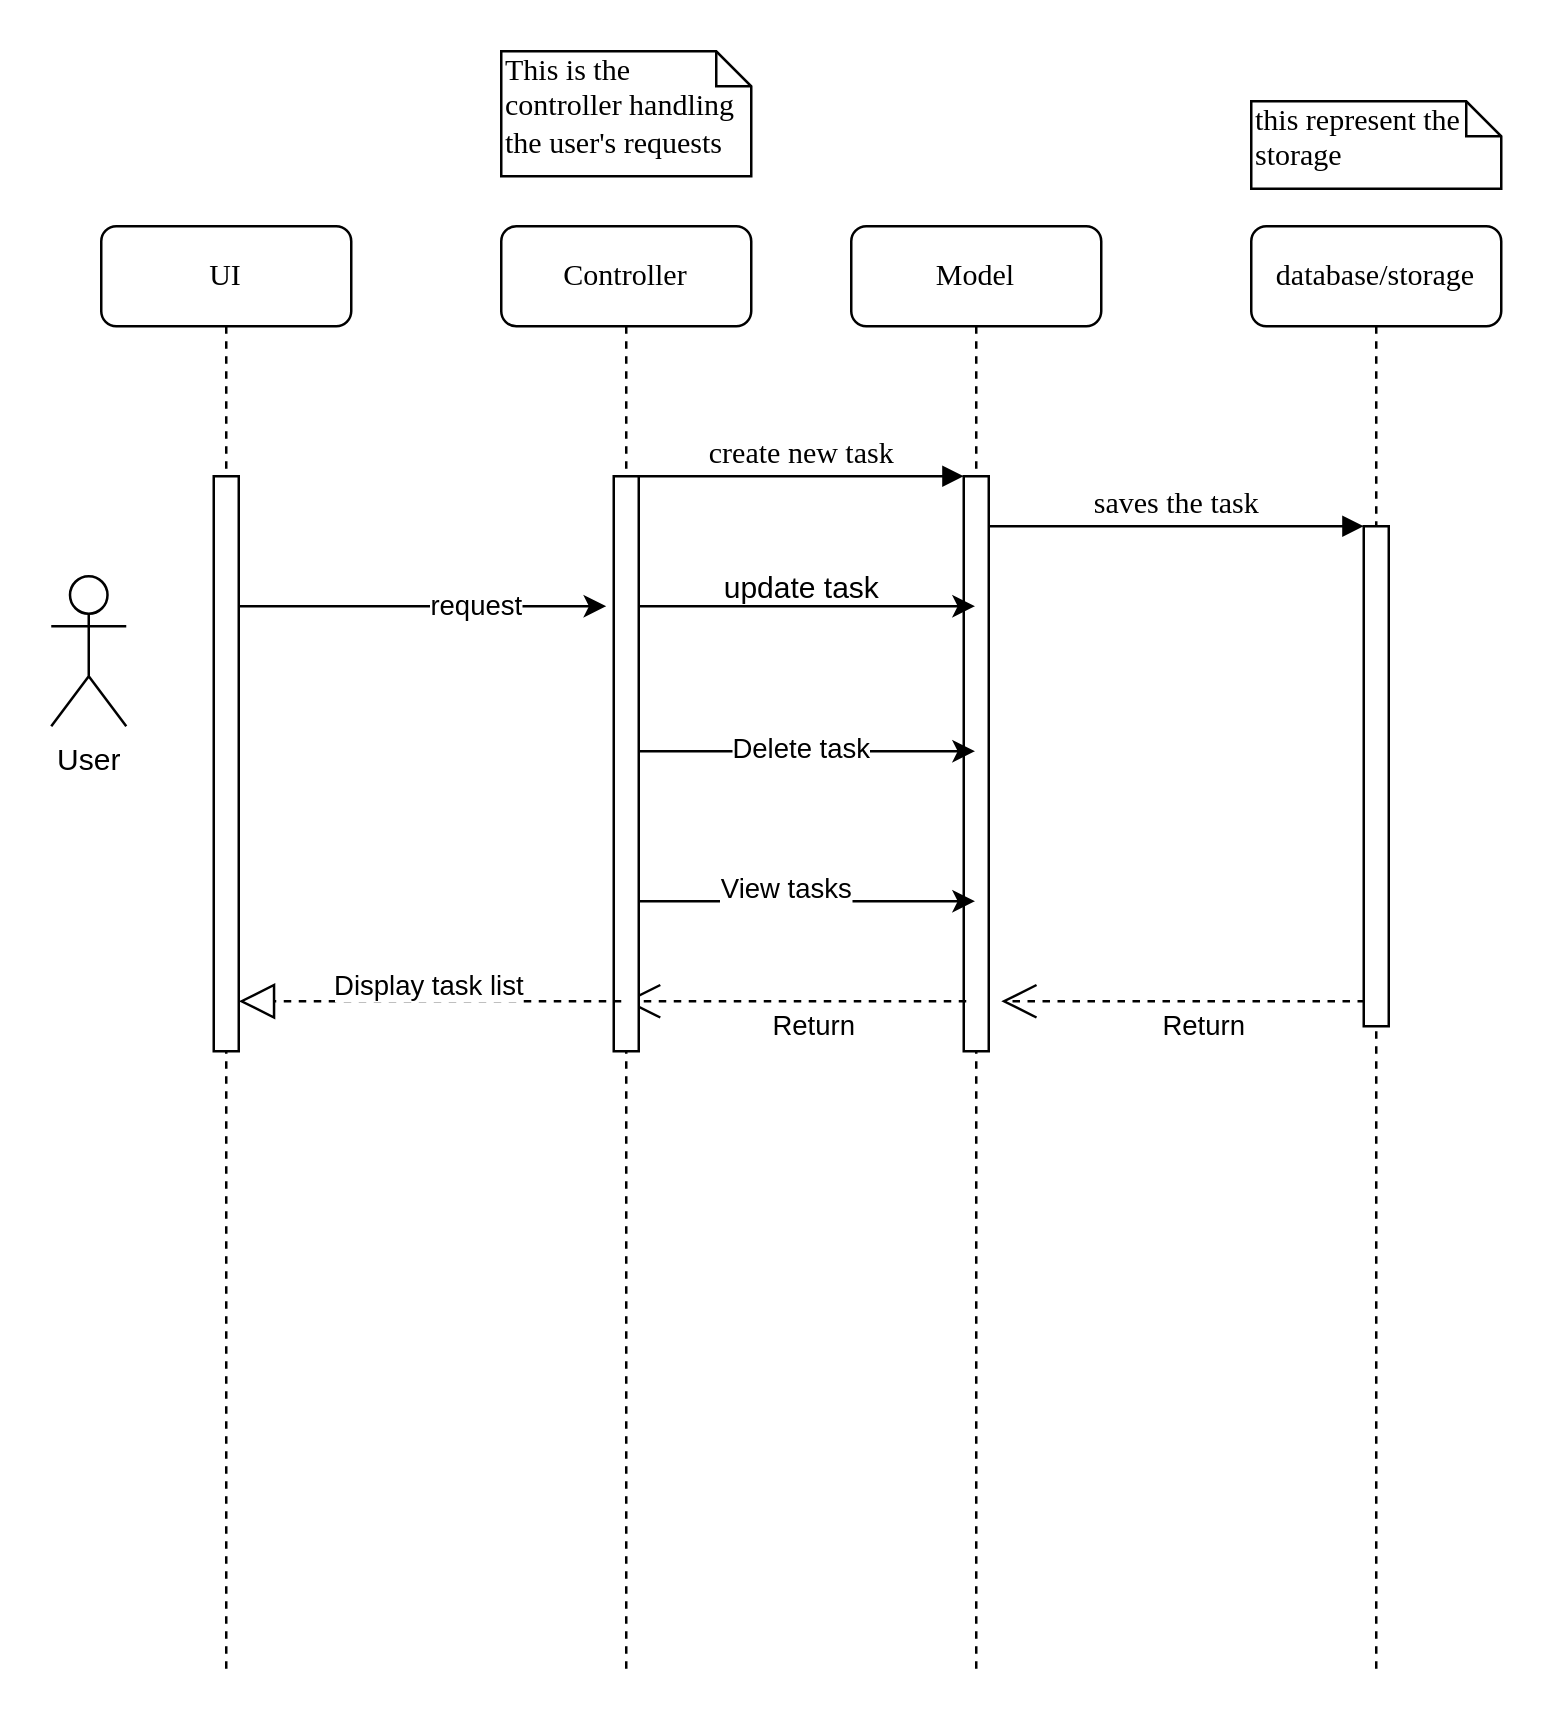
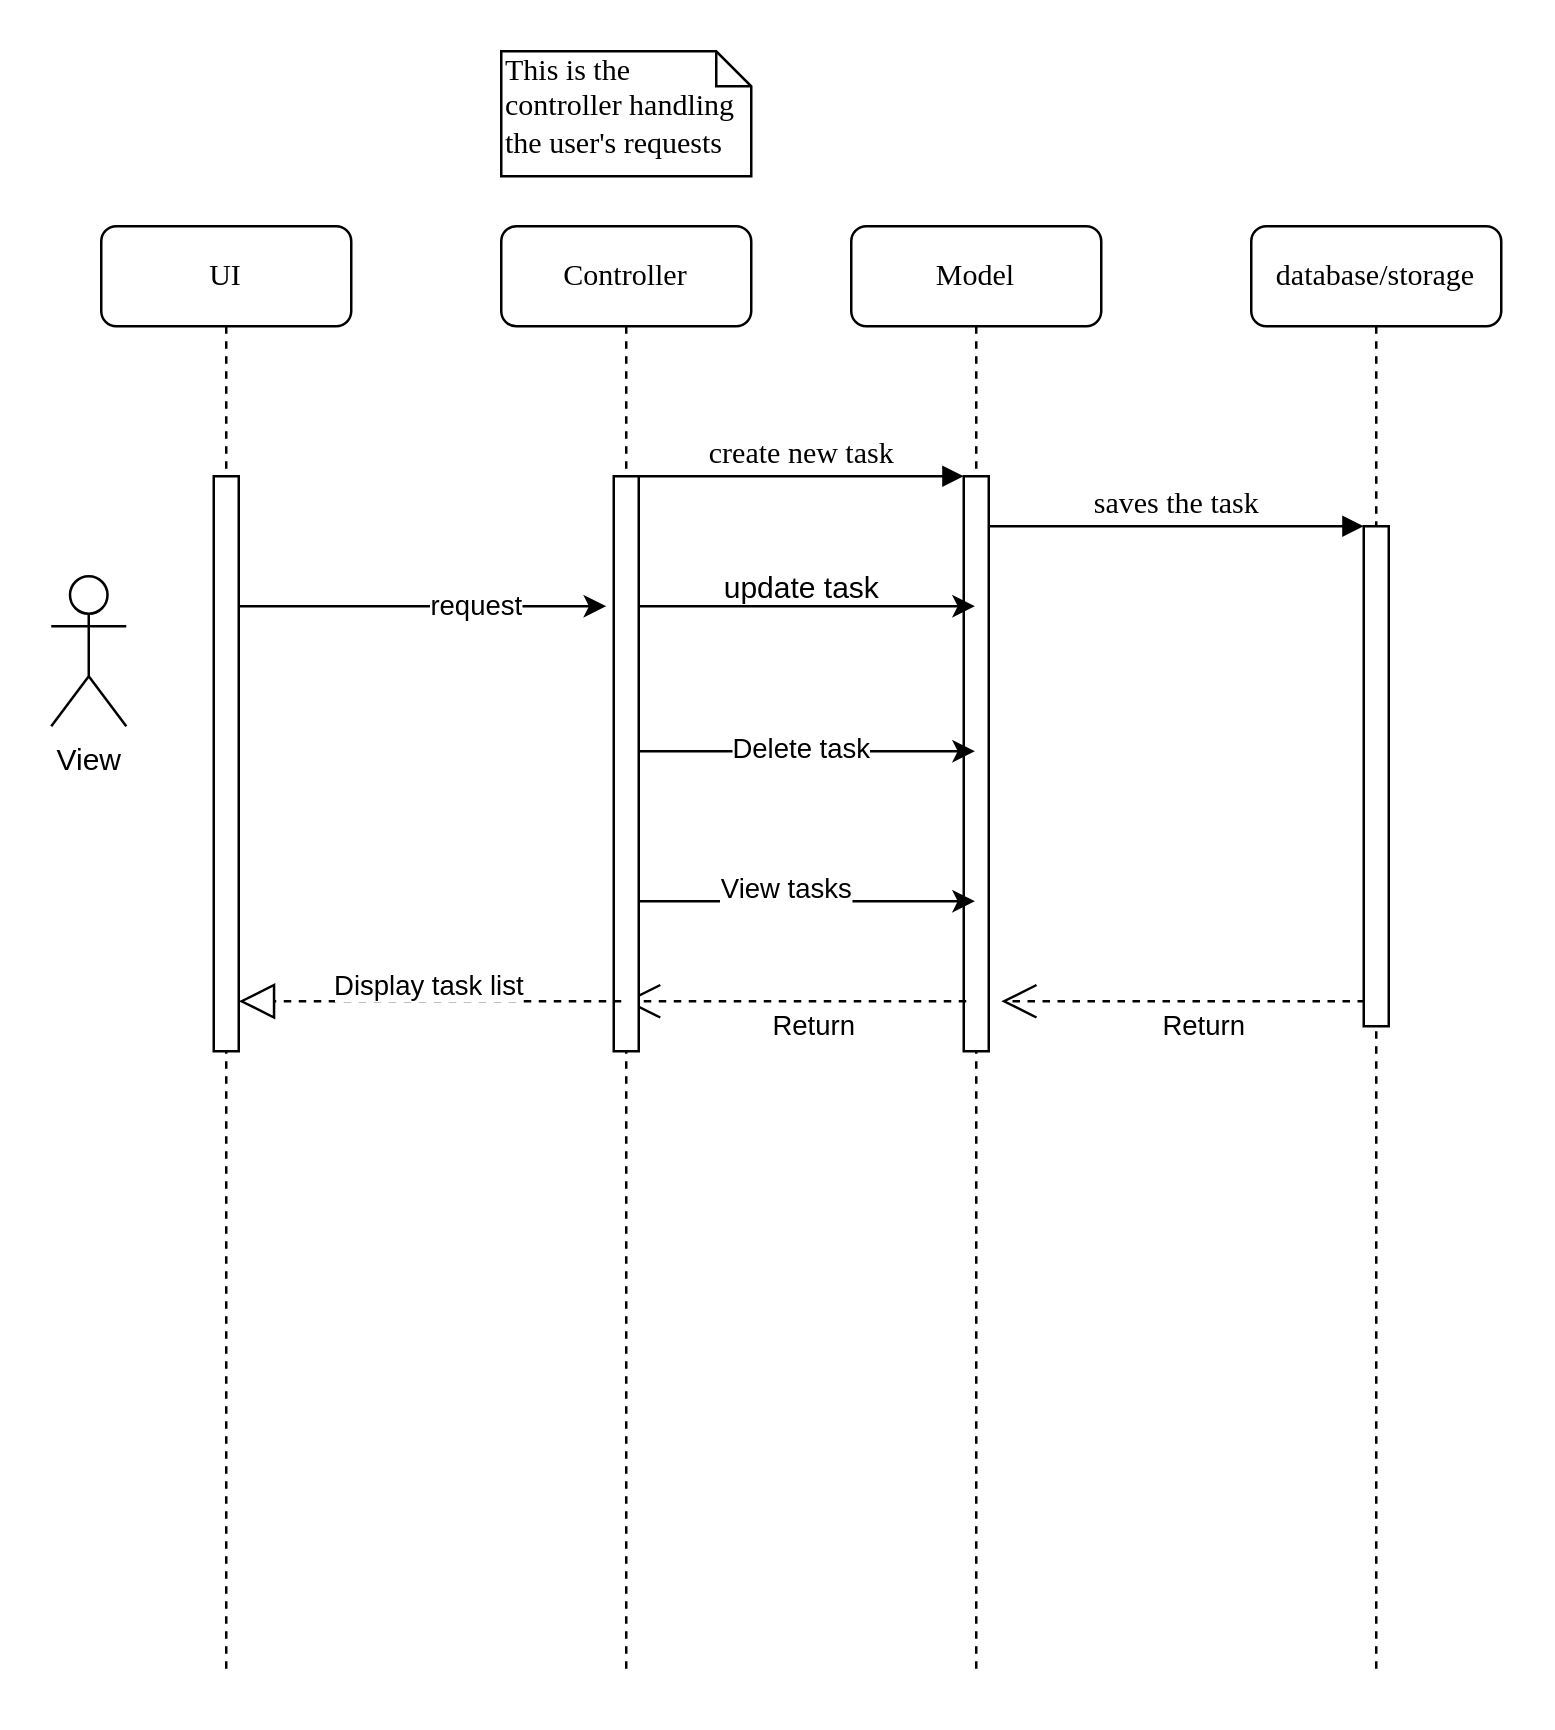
(1376, 145) -> none
(90, 762) -> (90, 762)
